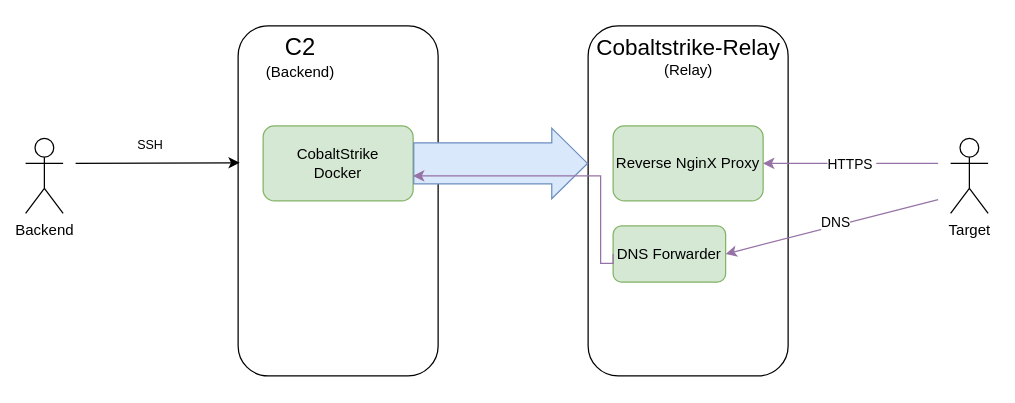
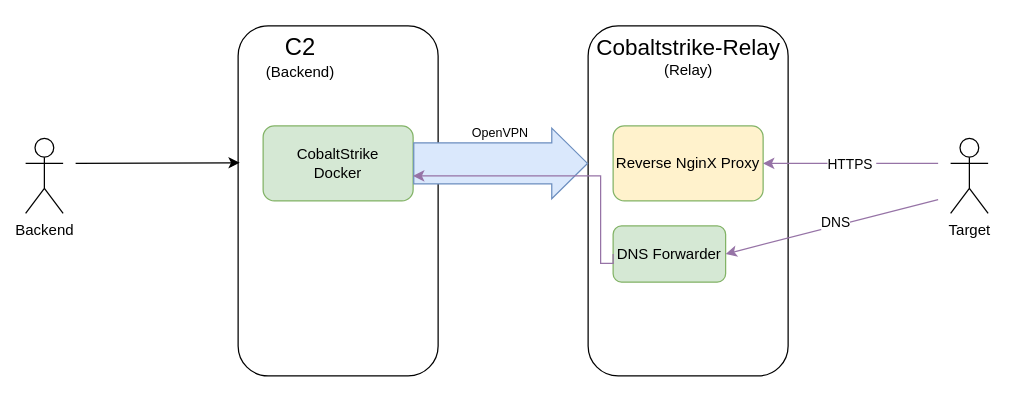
none -> (501, 132)
(151, 144) -> none
(688, 163) -> (688, 163)
